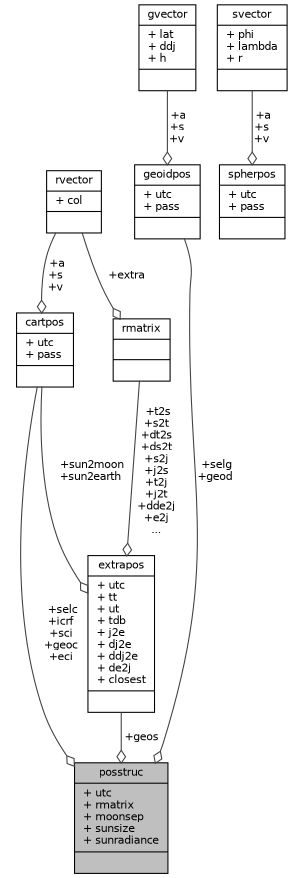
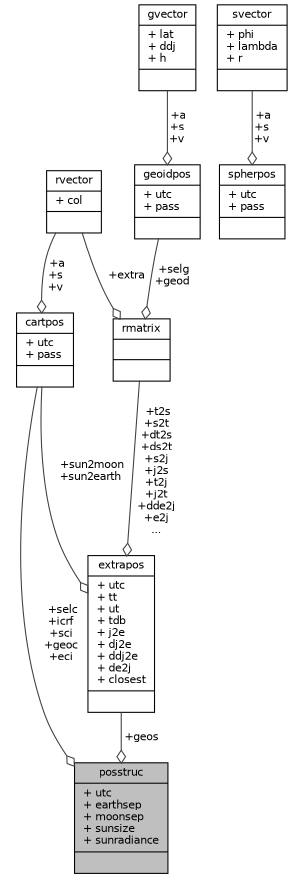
(196, 496) -> (152, 272)
(109, 805) -> (113, 805)
